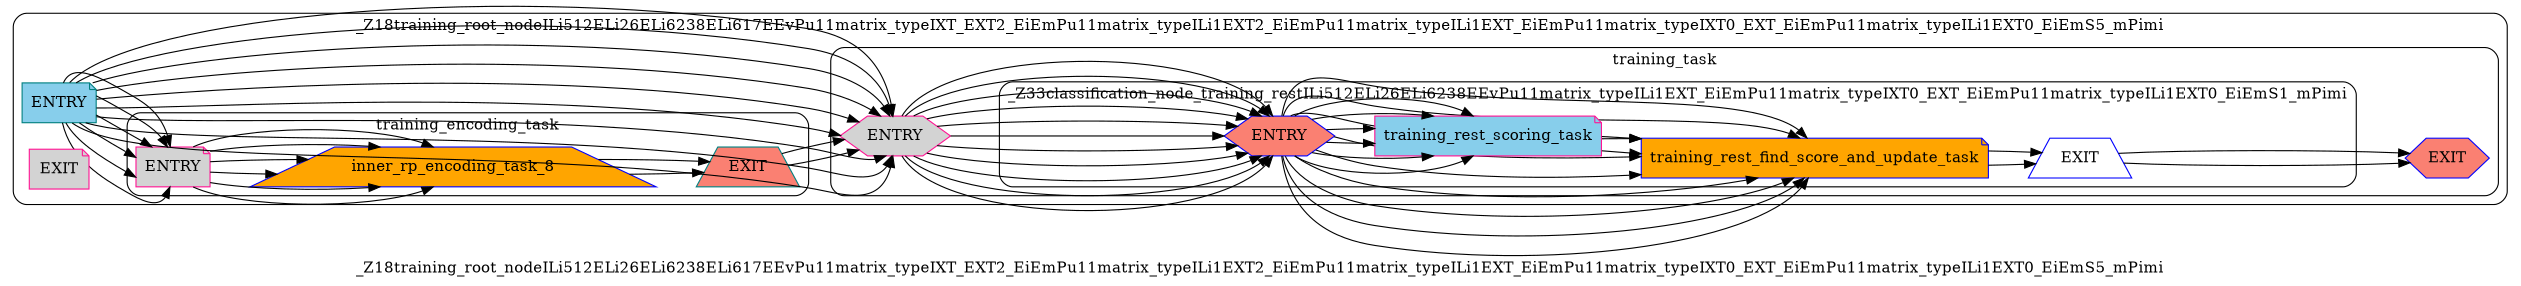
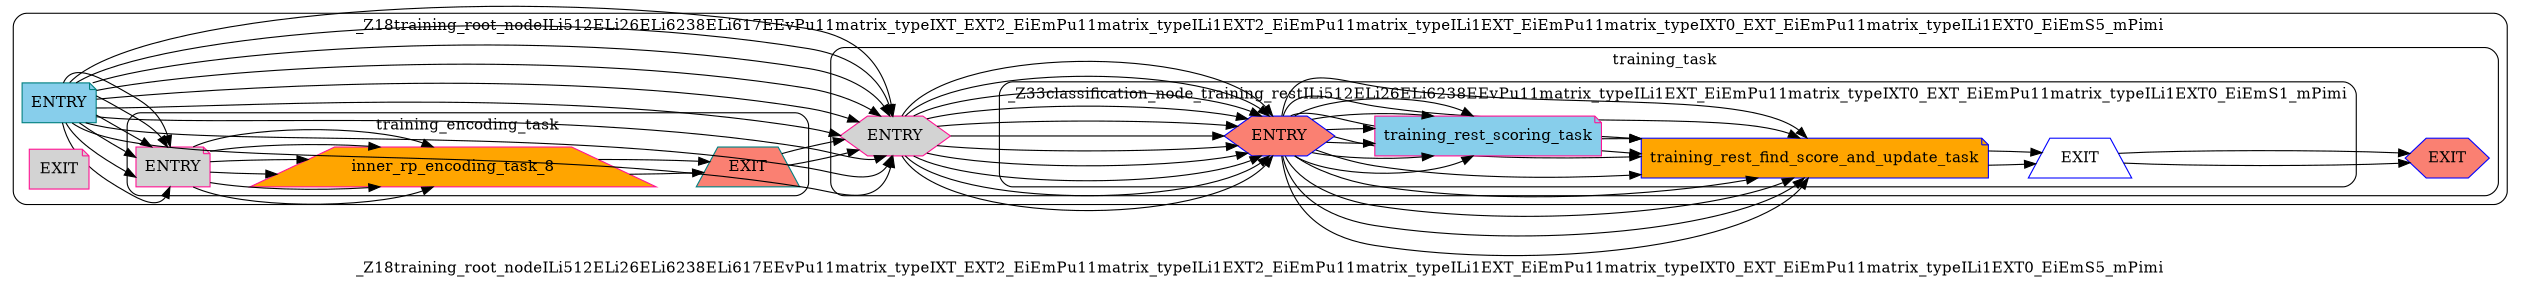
(453, 167) -> (453, 167)
